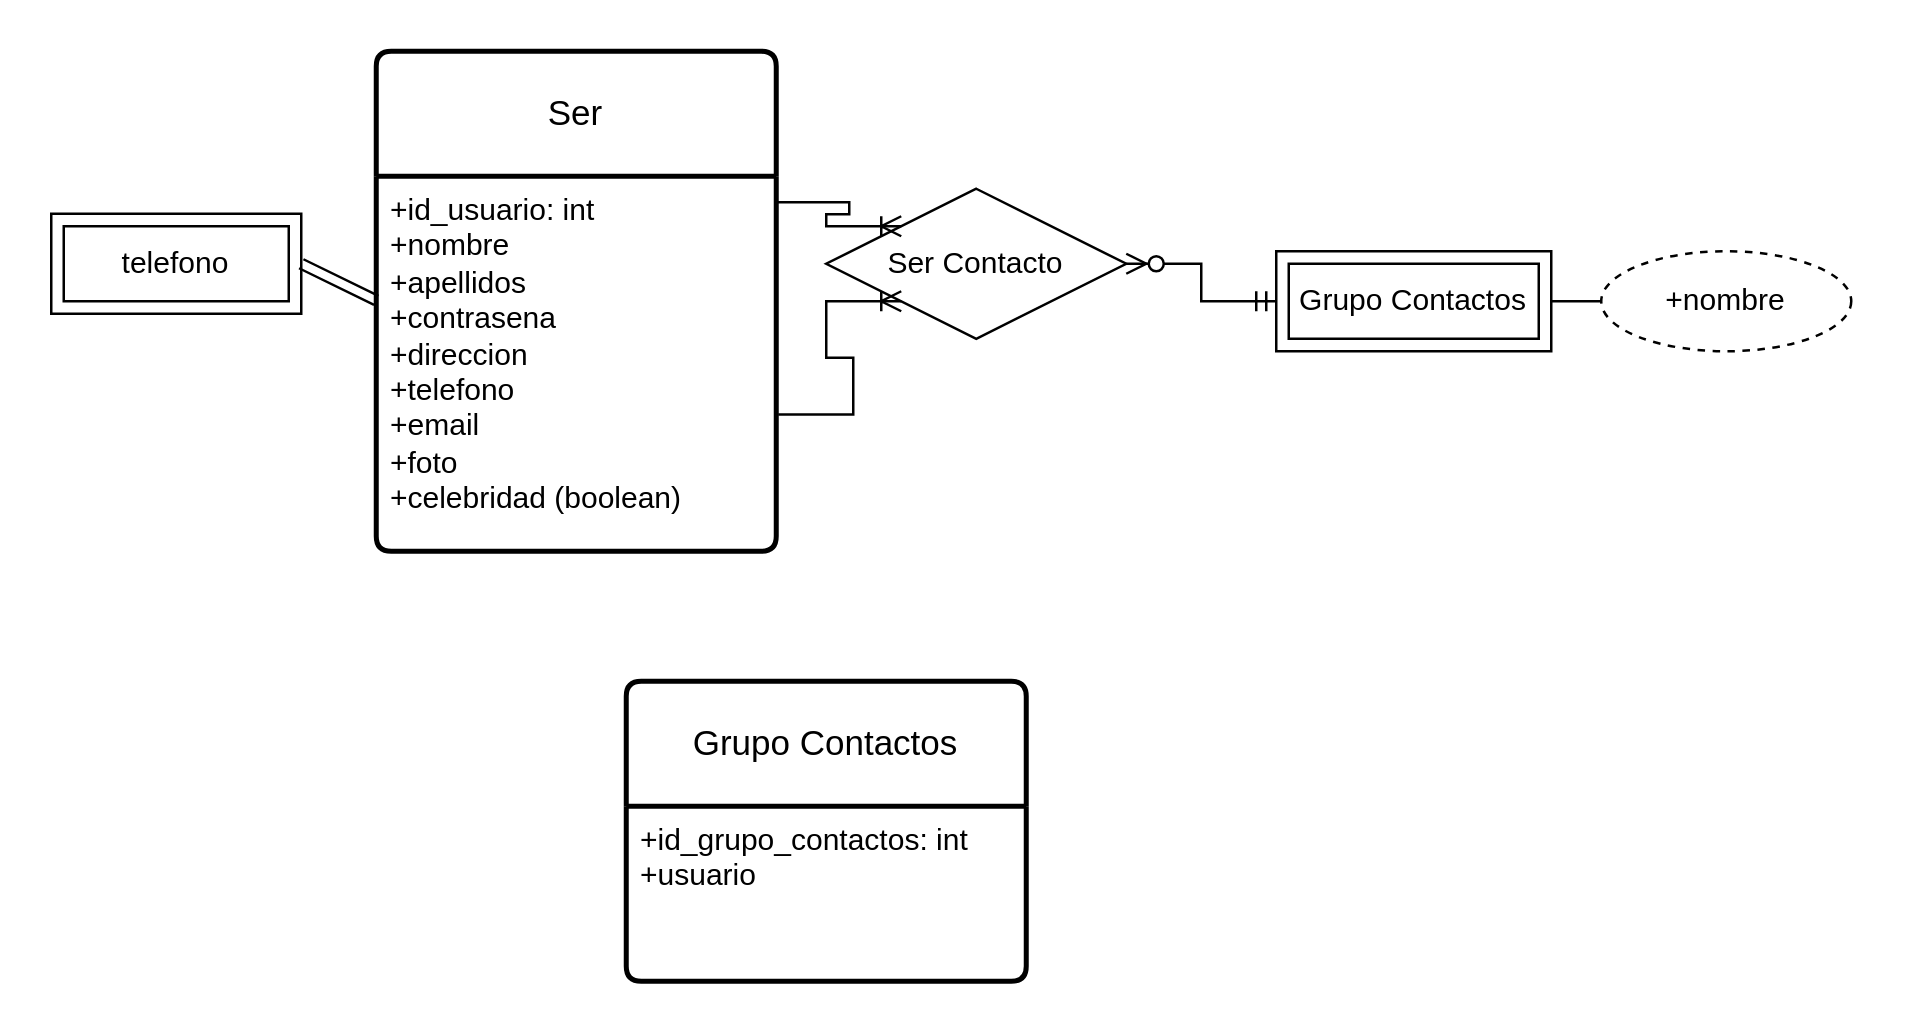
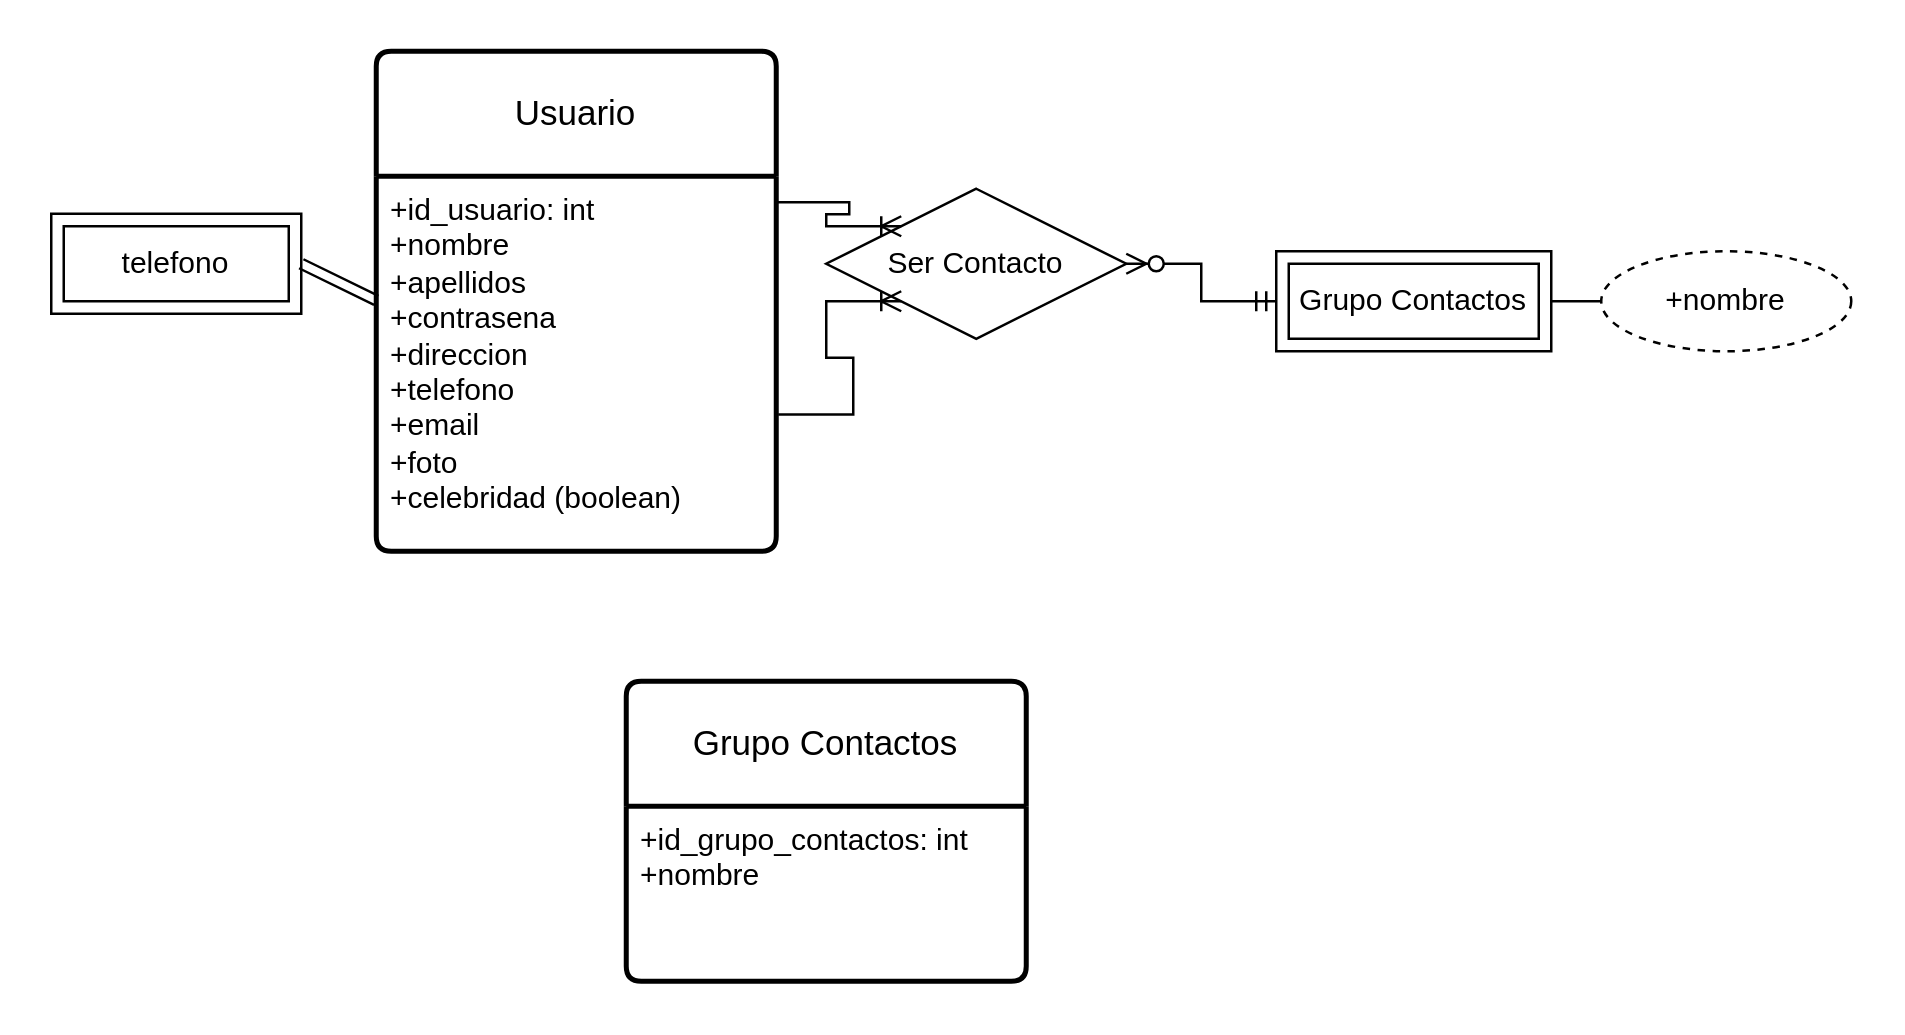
(576, 114) -> (576, 114)
(827, 860) -> (827, 860)
